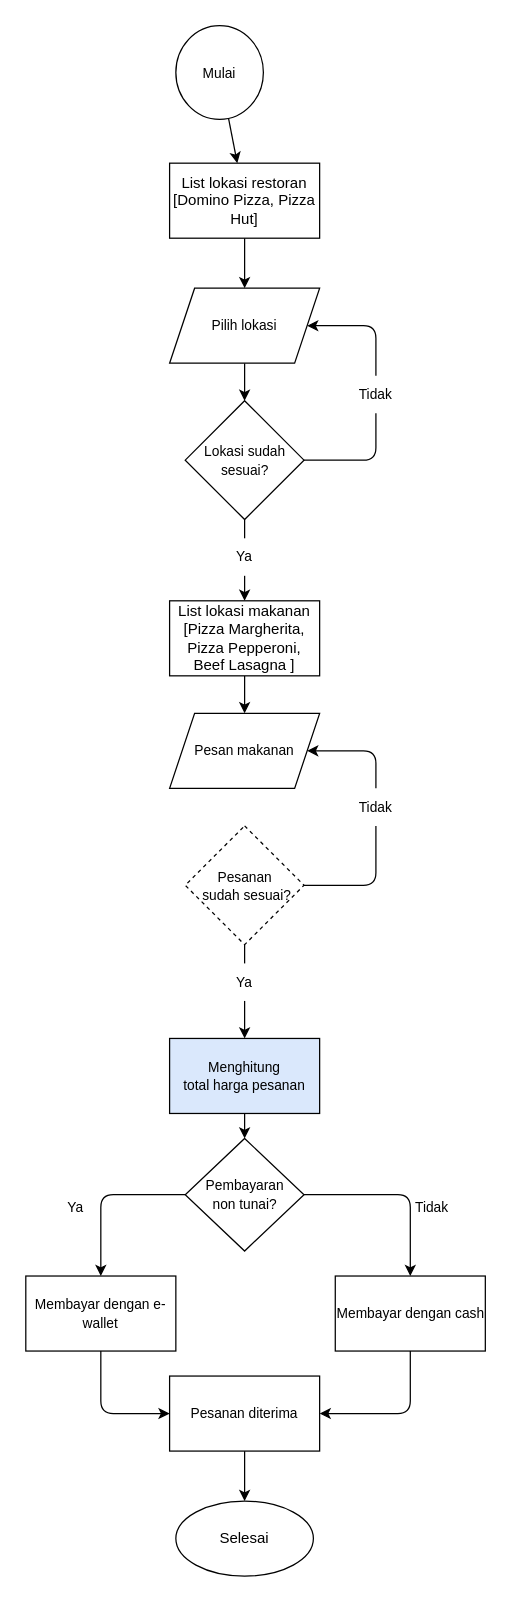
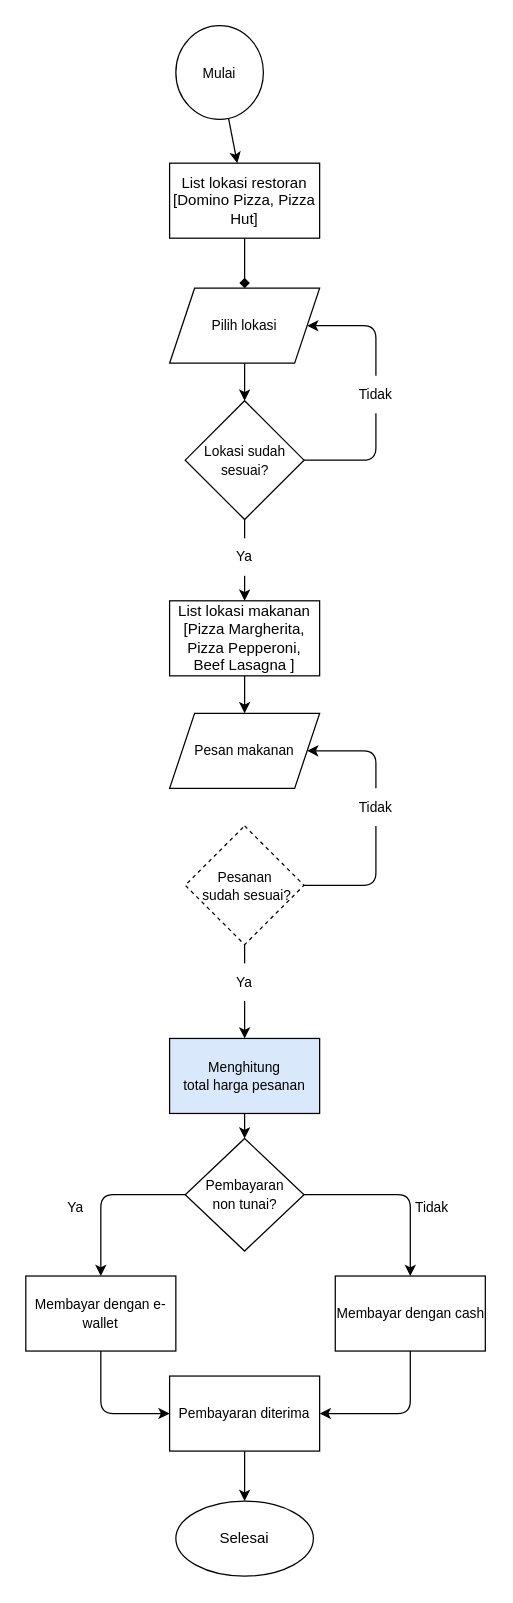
(244, 278) -> (244, 277)
(244, 1413) -> (244, 1413)
